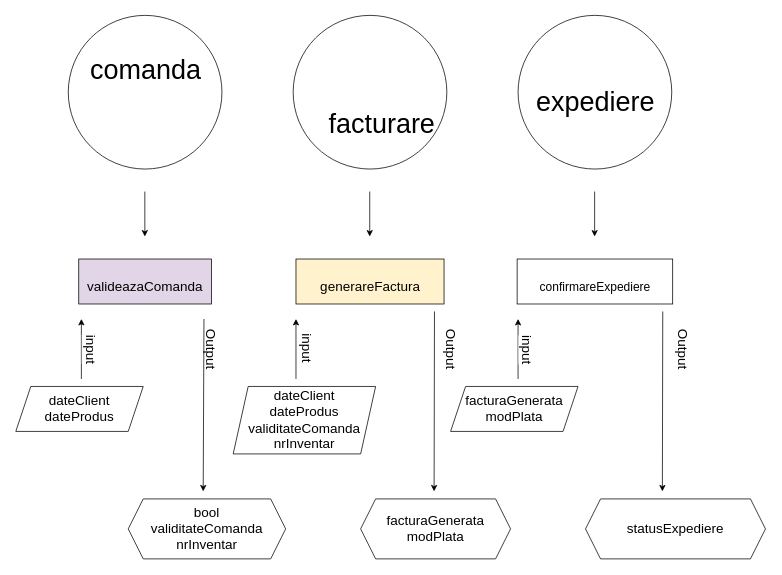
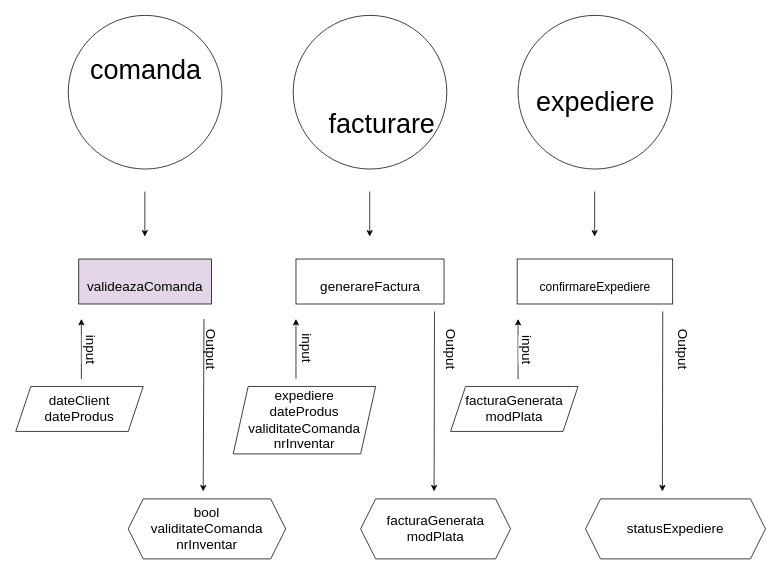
(370, 282) -> (370, 282)
(304, 420) -> (304, 420)
